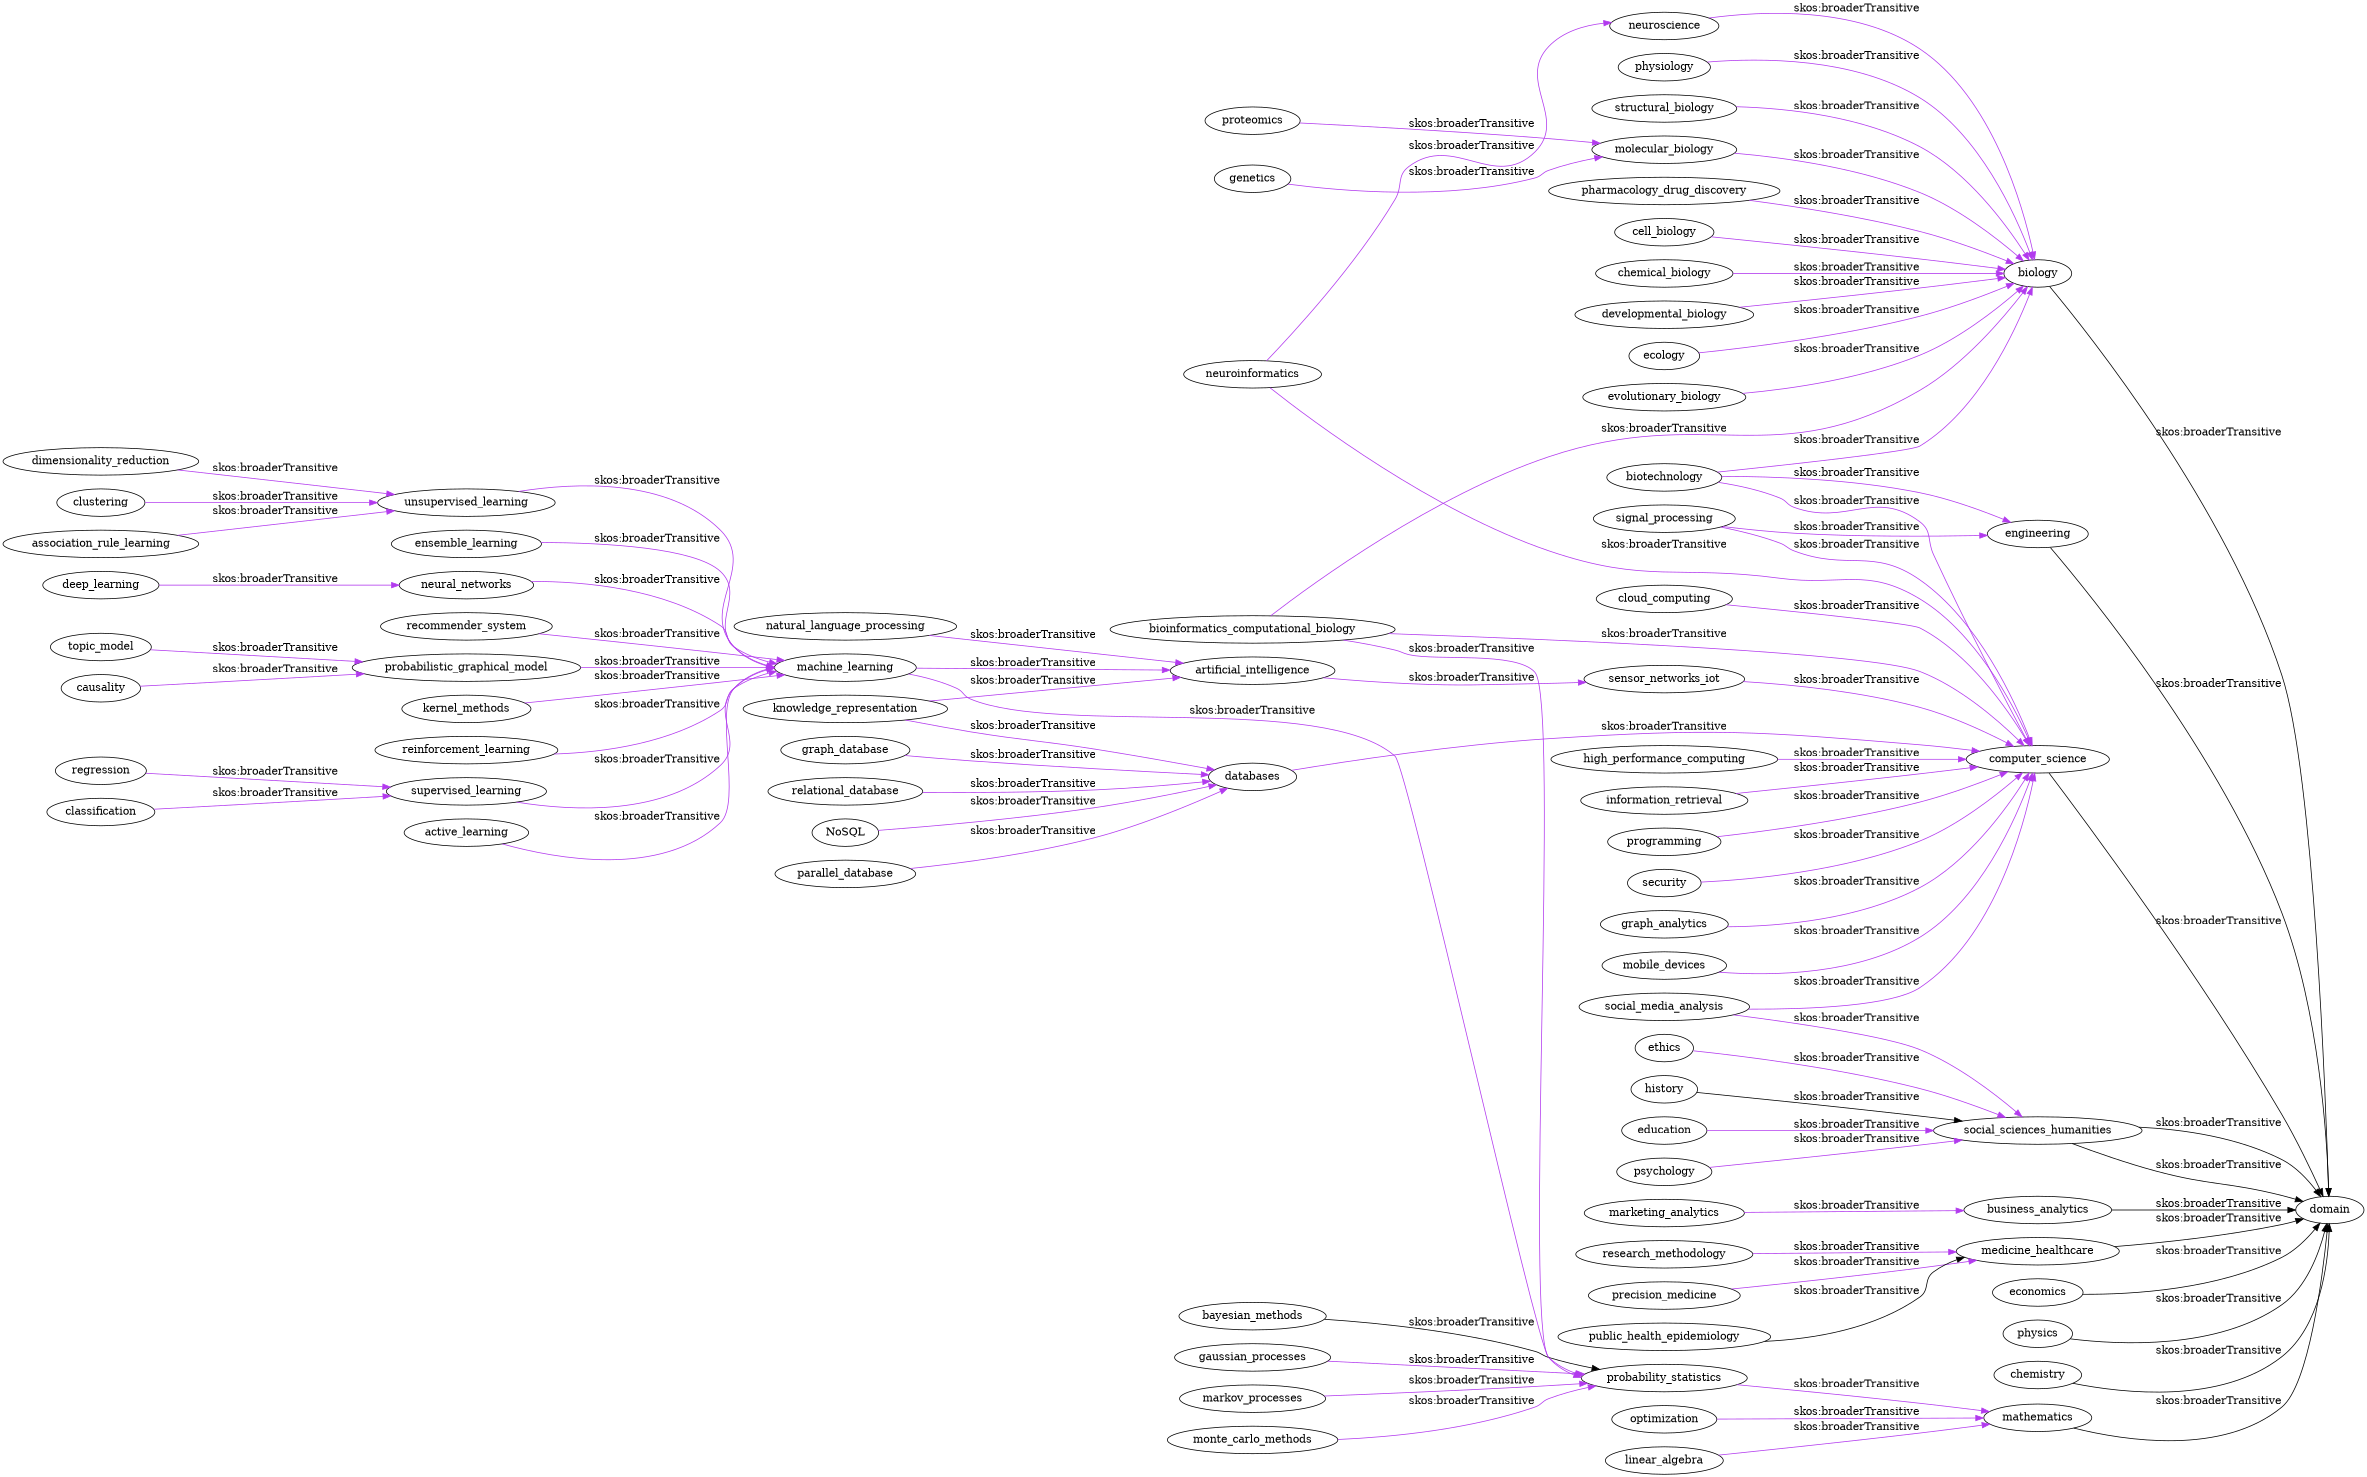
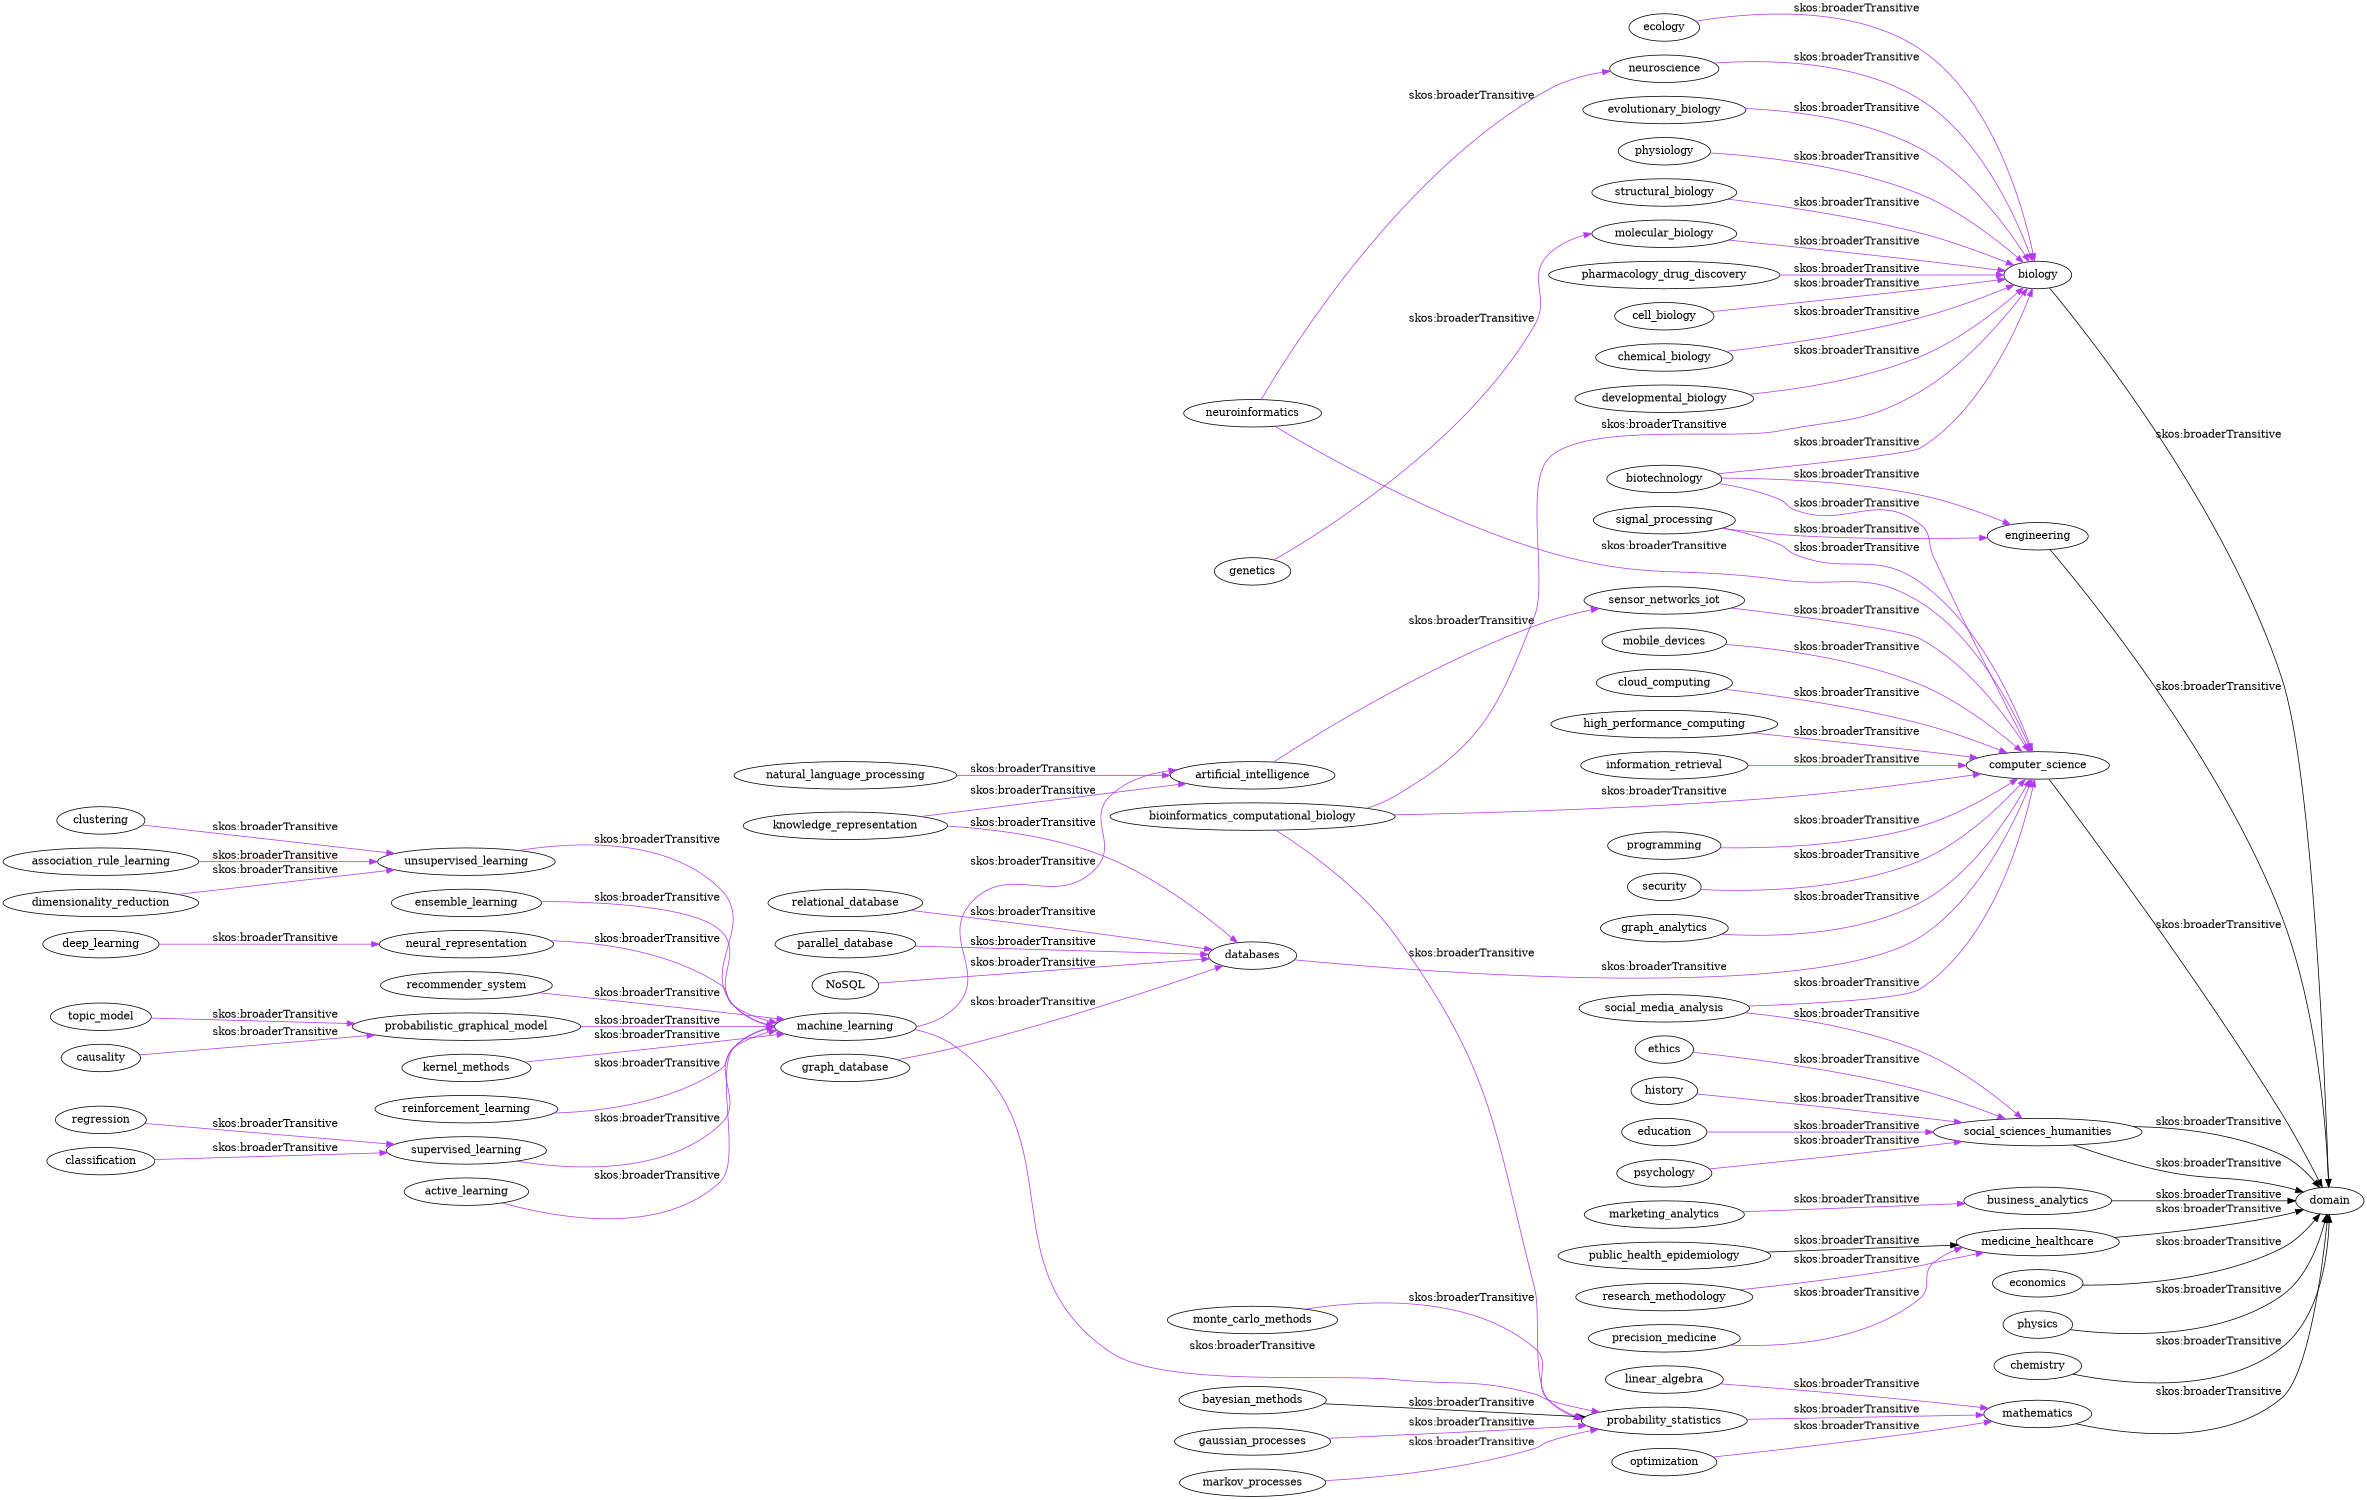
(1253, 121) -> none
(466, 585) -> (466, 944)
(1826, 1106) -> (1826, 1107)
